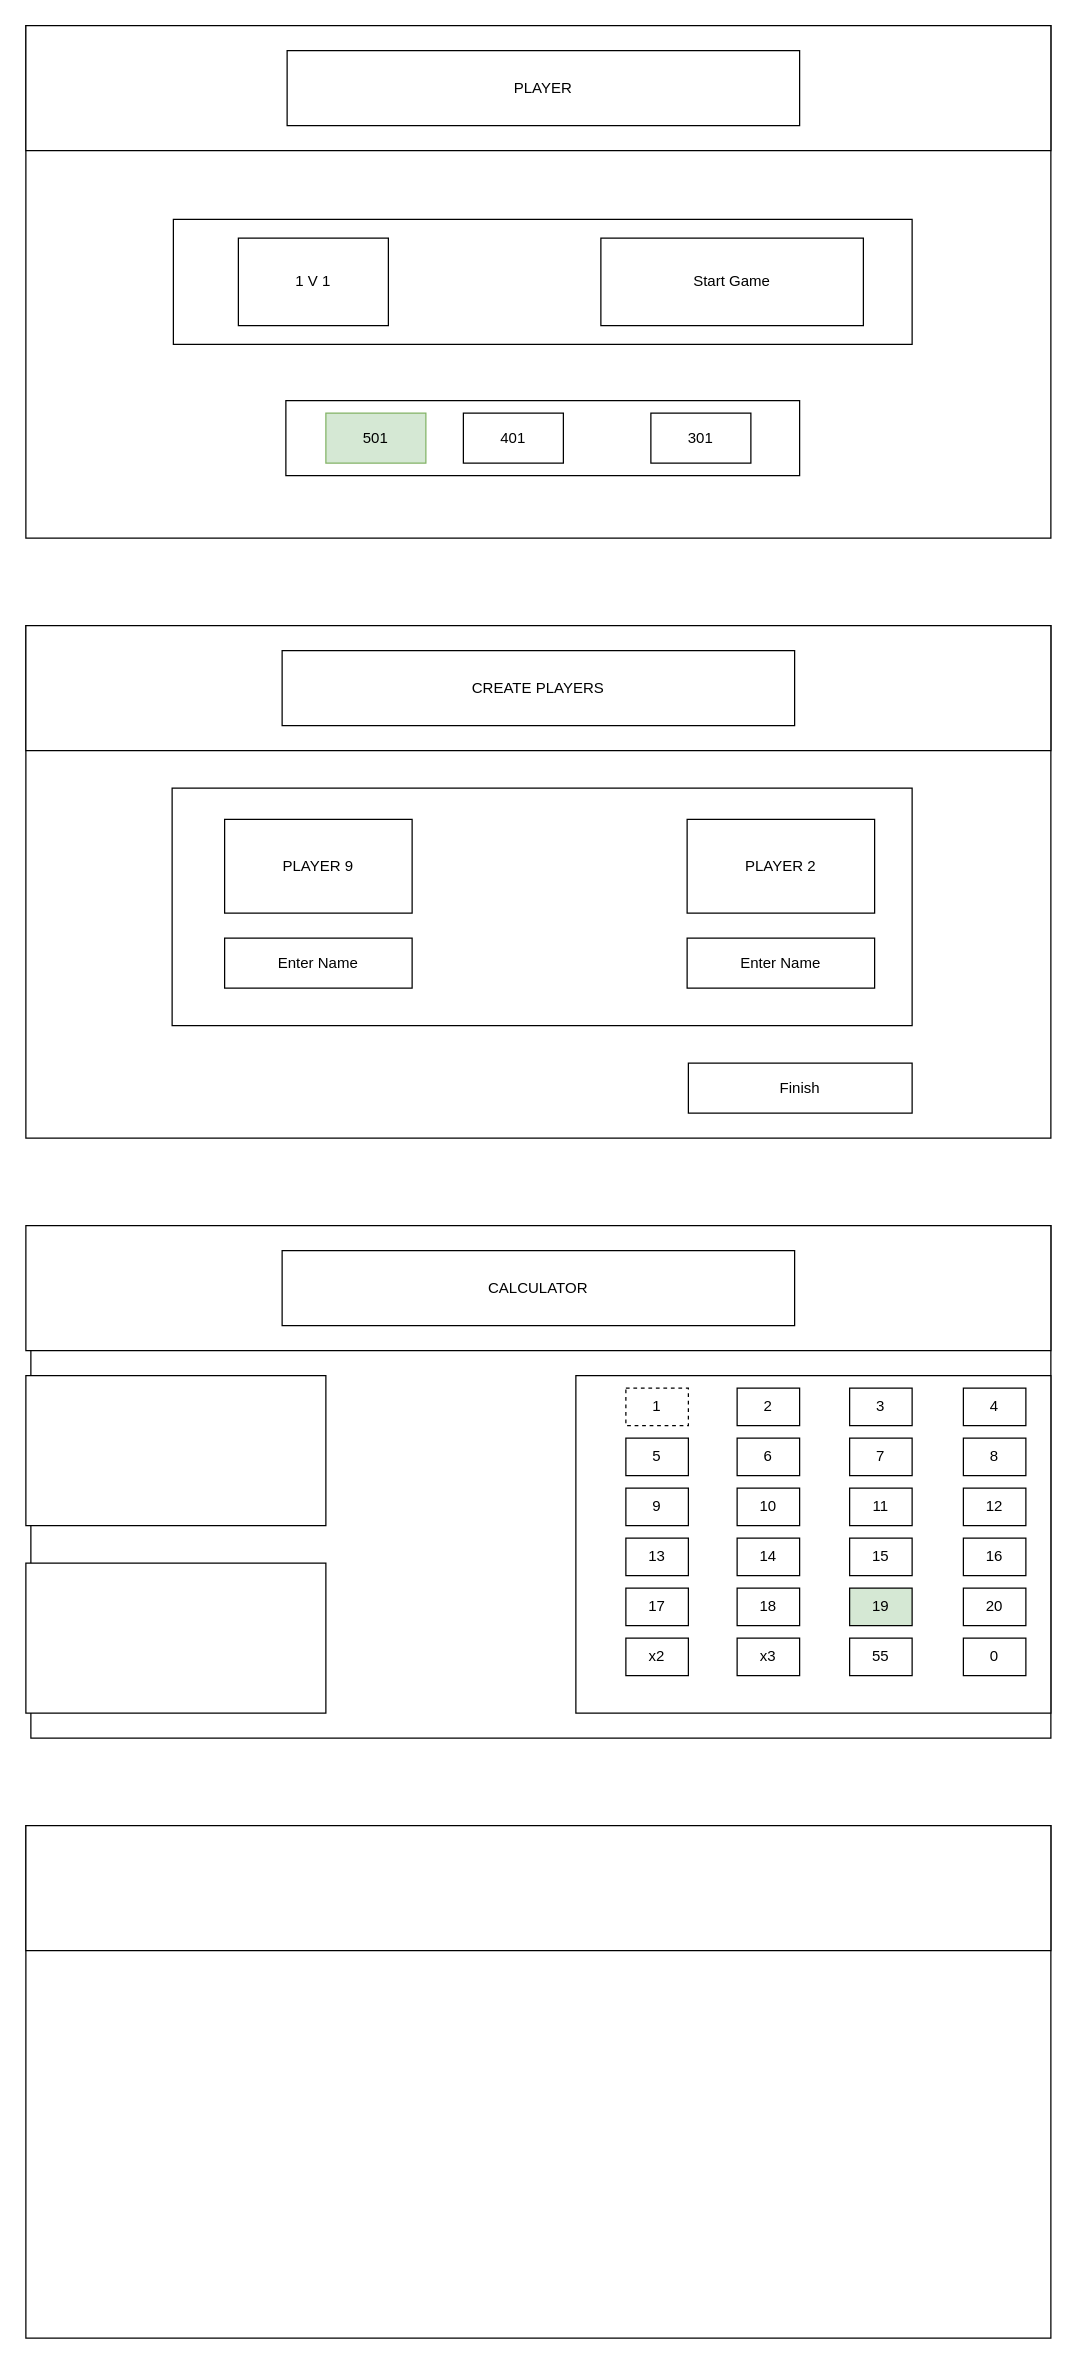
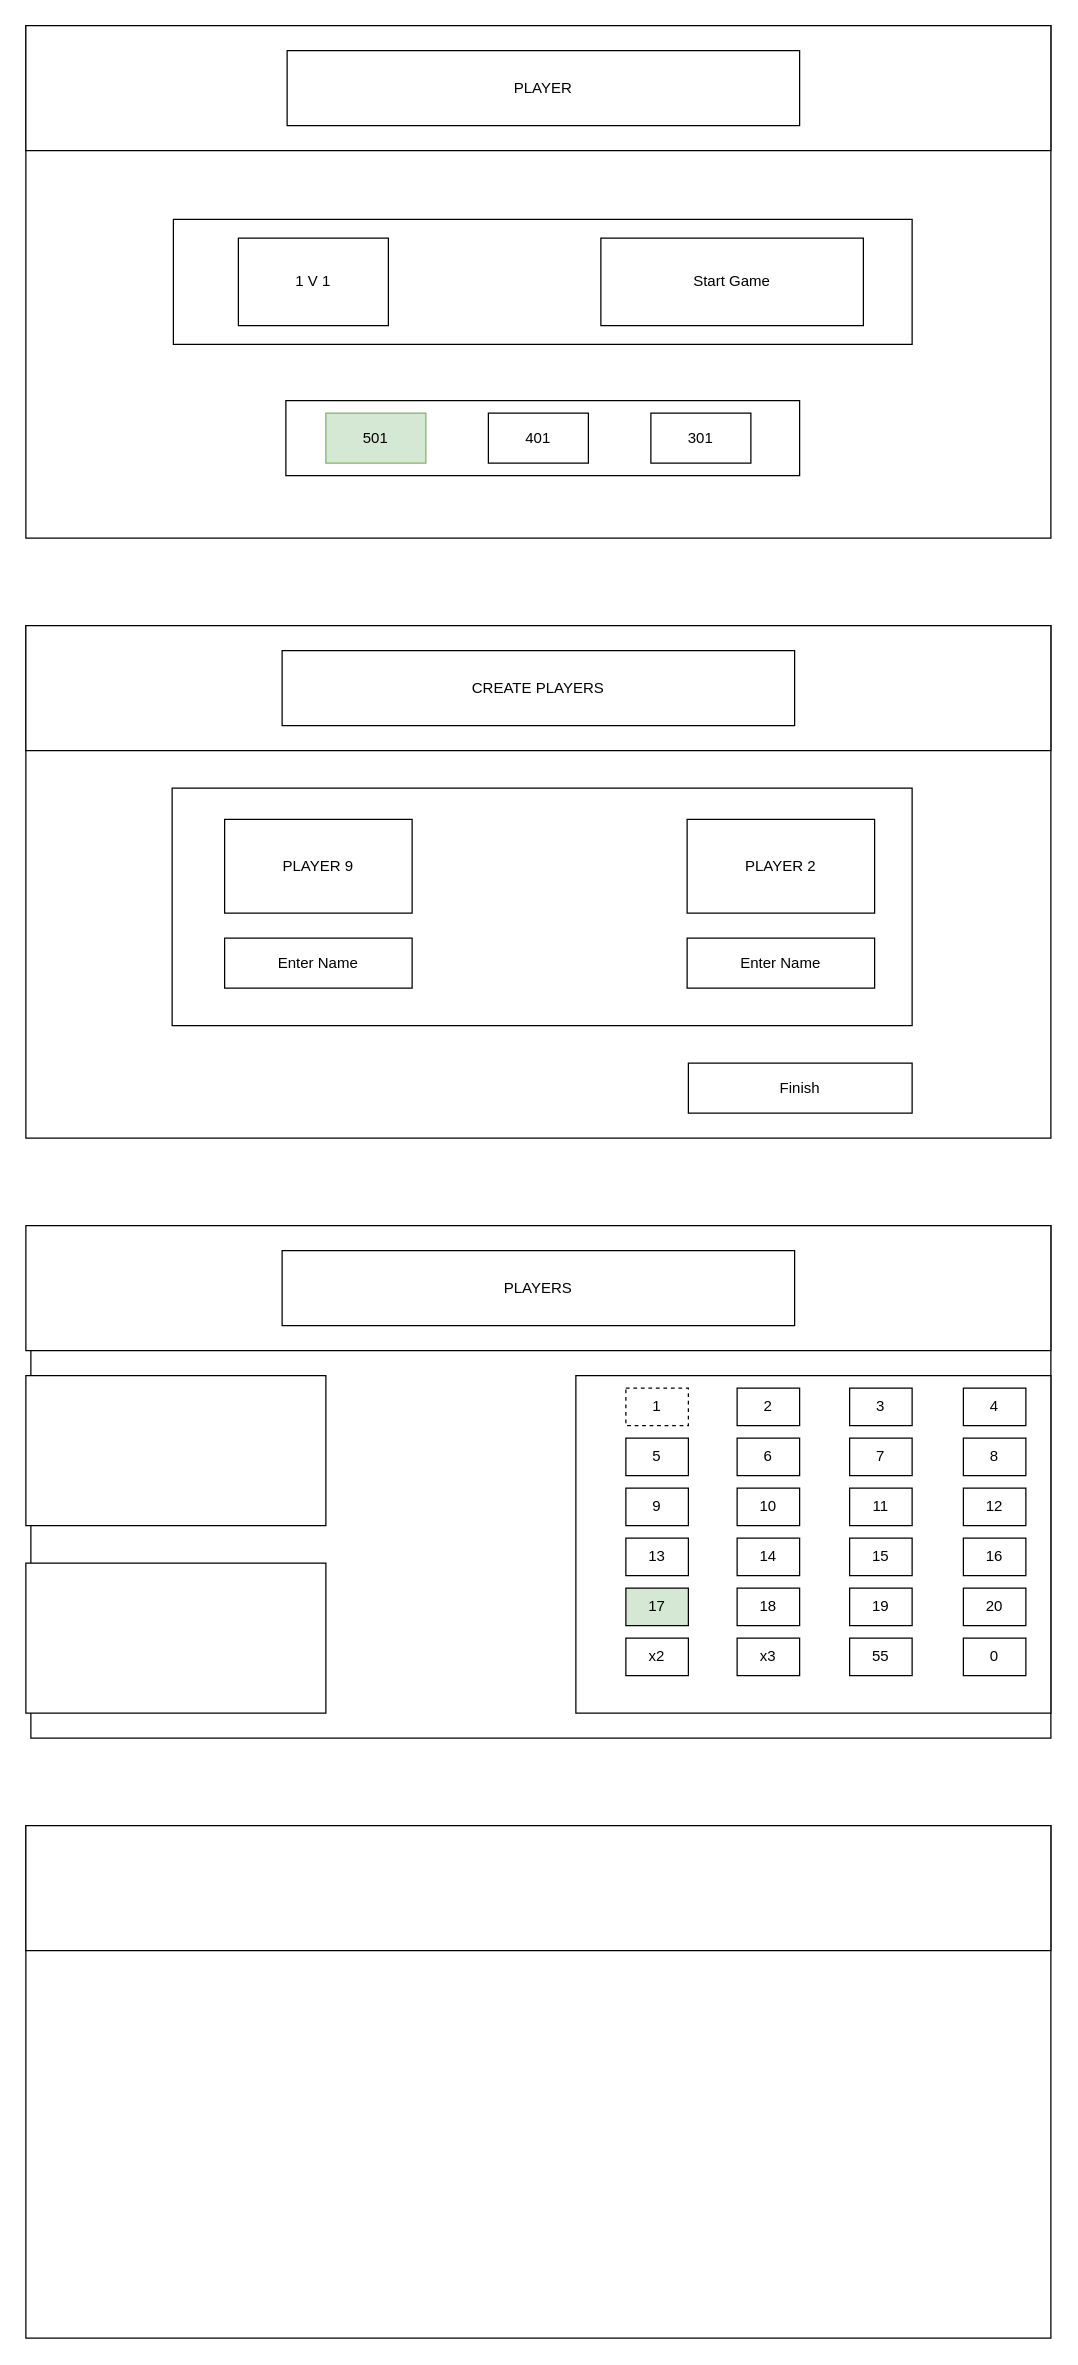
(513, 438) -> (538, 438)
(538, 1288) -> (538, 1288)
(657, 1607) -> (657, 1607)
(881, 1607) -> (881, 1607)
